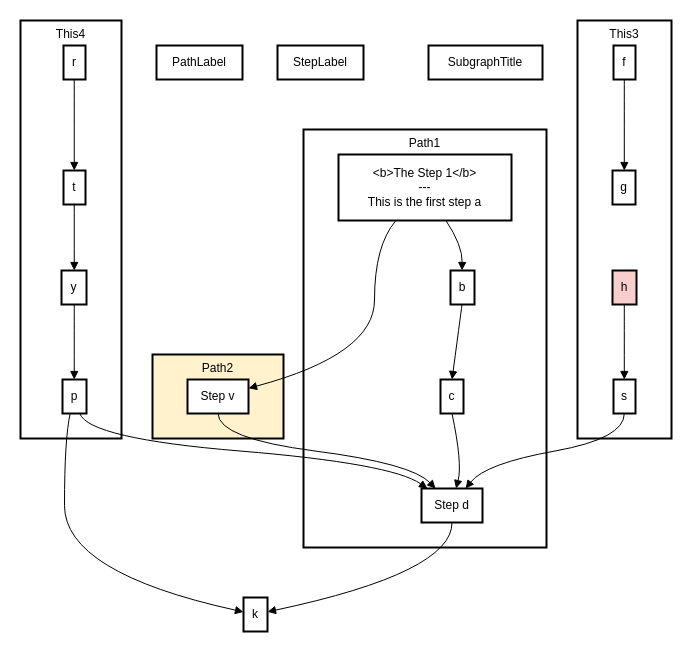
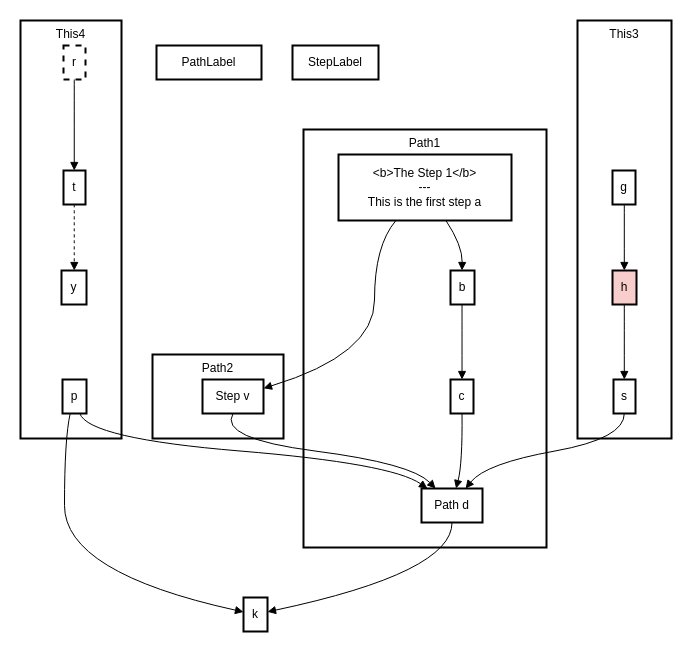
(75, 63) -> (75, 63)
(200, 63) -> (209, 63)
(321, 63) -> (336, 63)
(486, 63) -> none
(625, 63) -> none
(624, 121) -> none
(74, 232) -> (74, 232)
none -> (624, 233)
(74, 338) -> none
(218, 369) -> (218, 369)
(218, 397) -> (233, 397)
(452, 397) -> (462, 397)
(452, 506) -> (452, 506)
